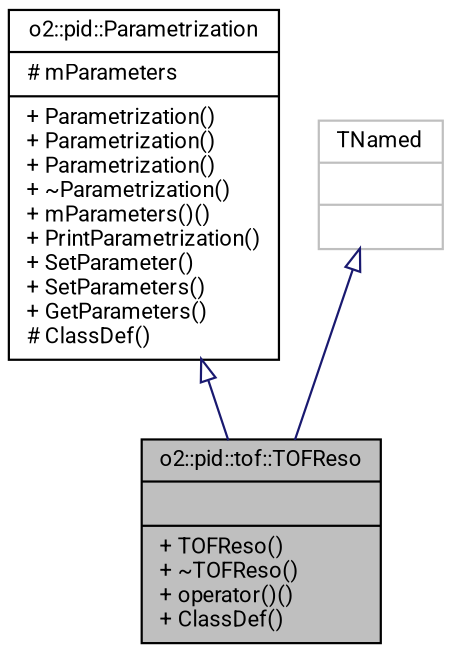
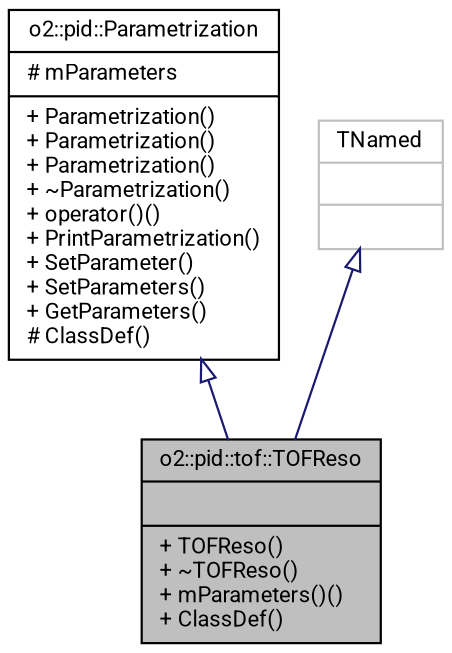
(120, 215) -> (94, 215)
(227, 596) -> (252, 596)
